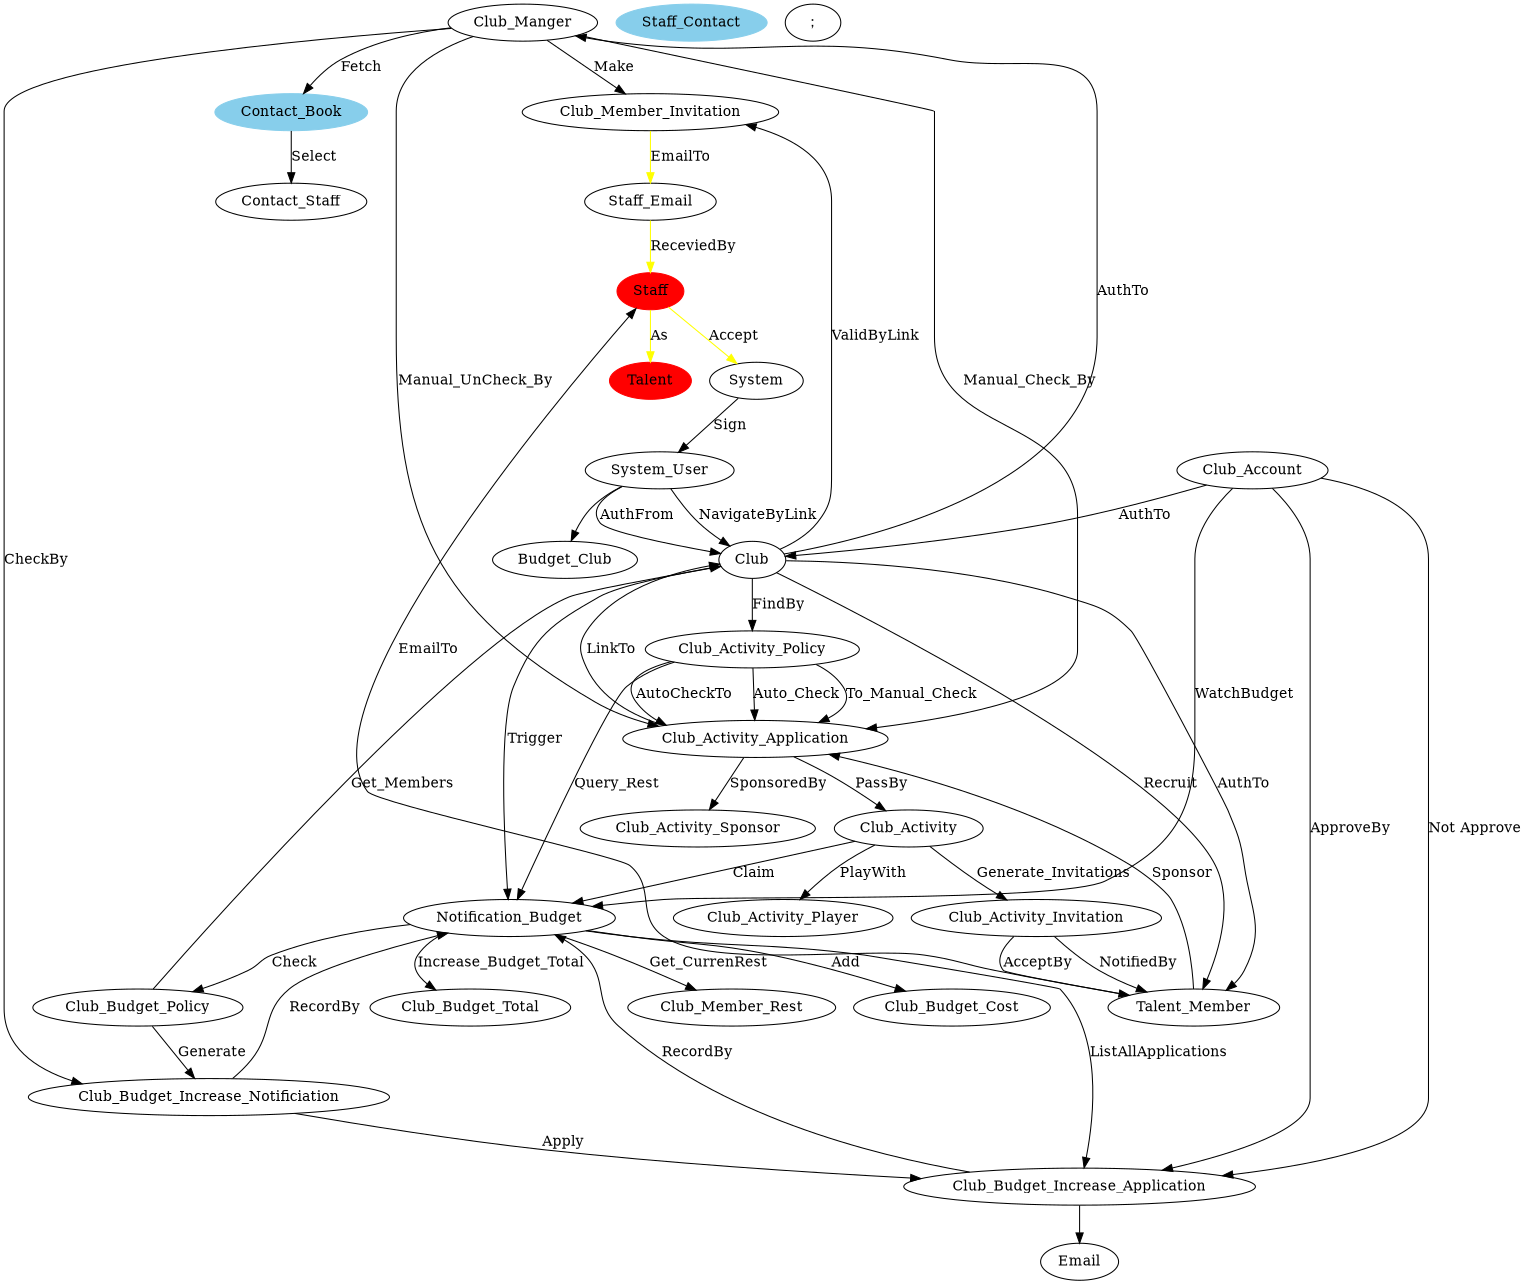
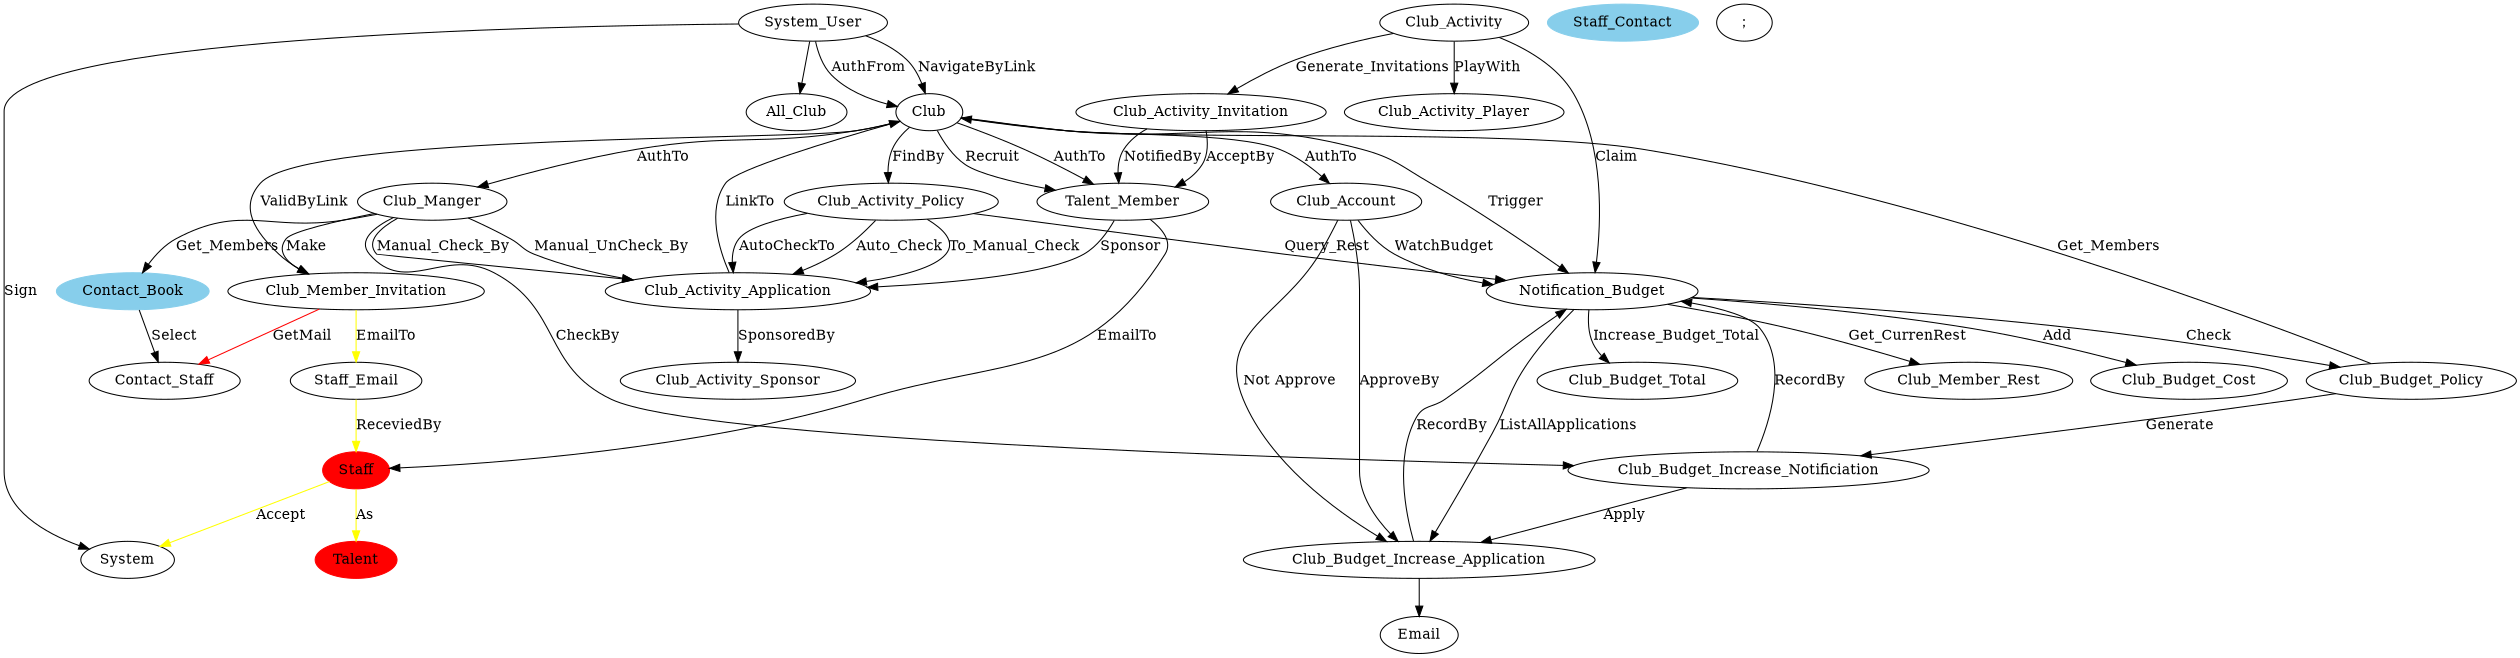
(361, 67) -> (227, 246)
none -> (264, 334)
(712, 422) -> (129, 61)
(1003, 531) -> (1146, 134)
(565, 560) -> (797, 112)
(837, 779) -> none
